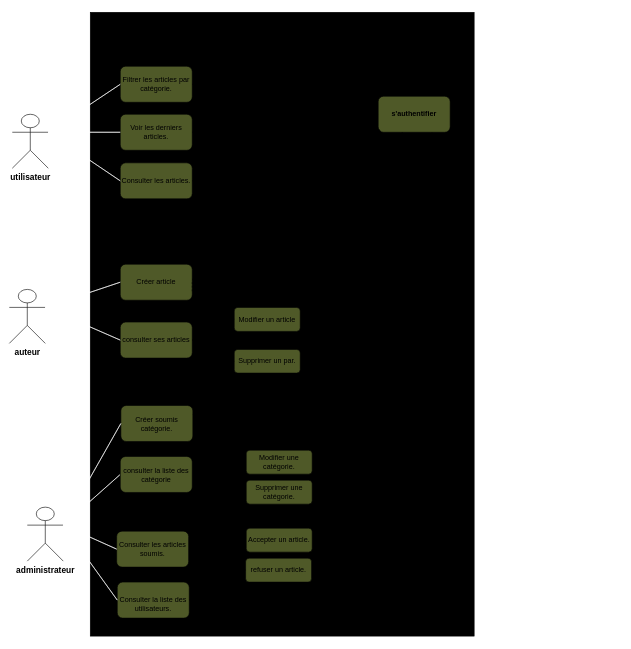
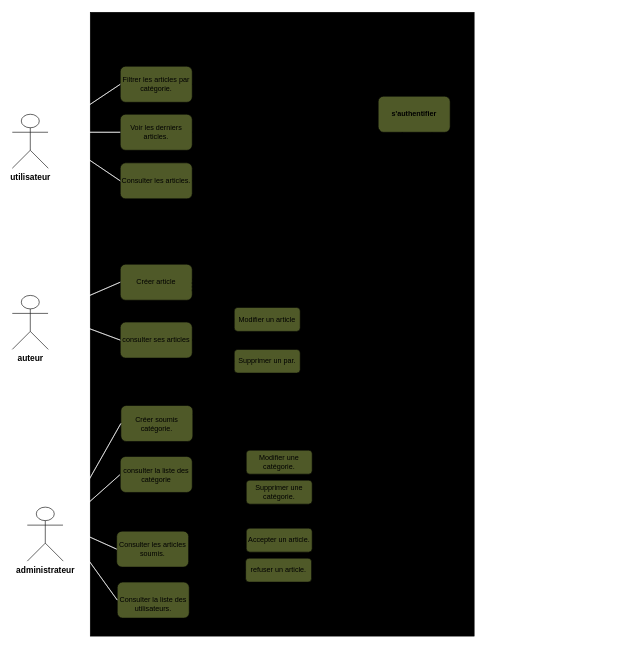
(27, 317) -> (30, 323)
